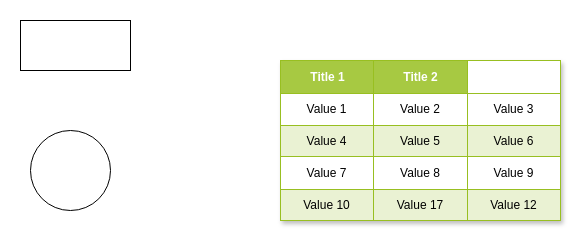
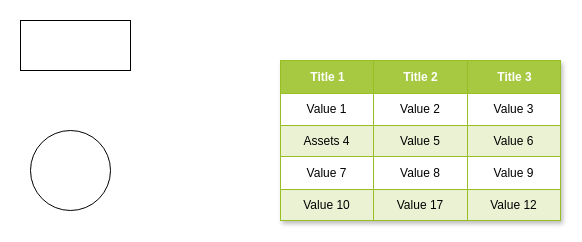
(514, 77) -> (514, 77)
(327, 142) -> (327, 142)
